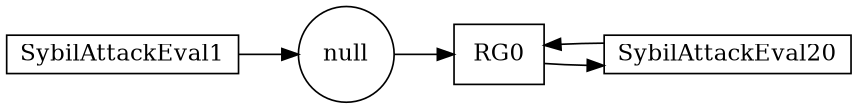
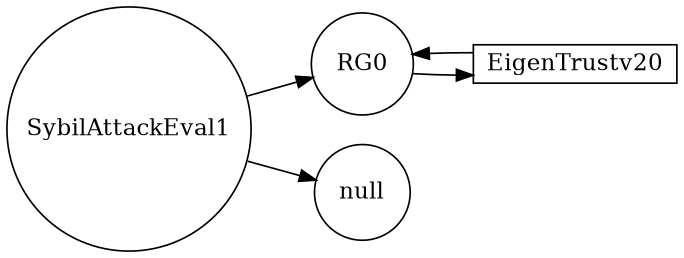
(123, 54) -> (129, 129)
(416, 54) -> (272, 89)
(499, 54) -> (362, 64)
(728, 54) -> (575, 64)
